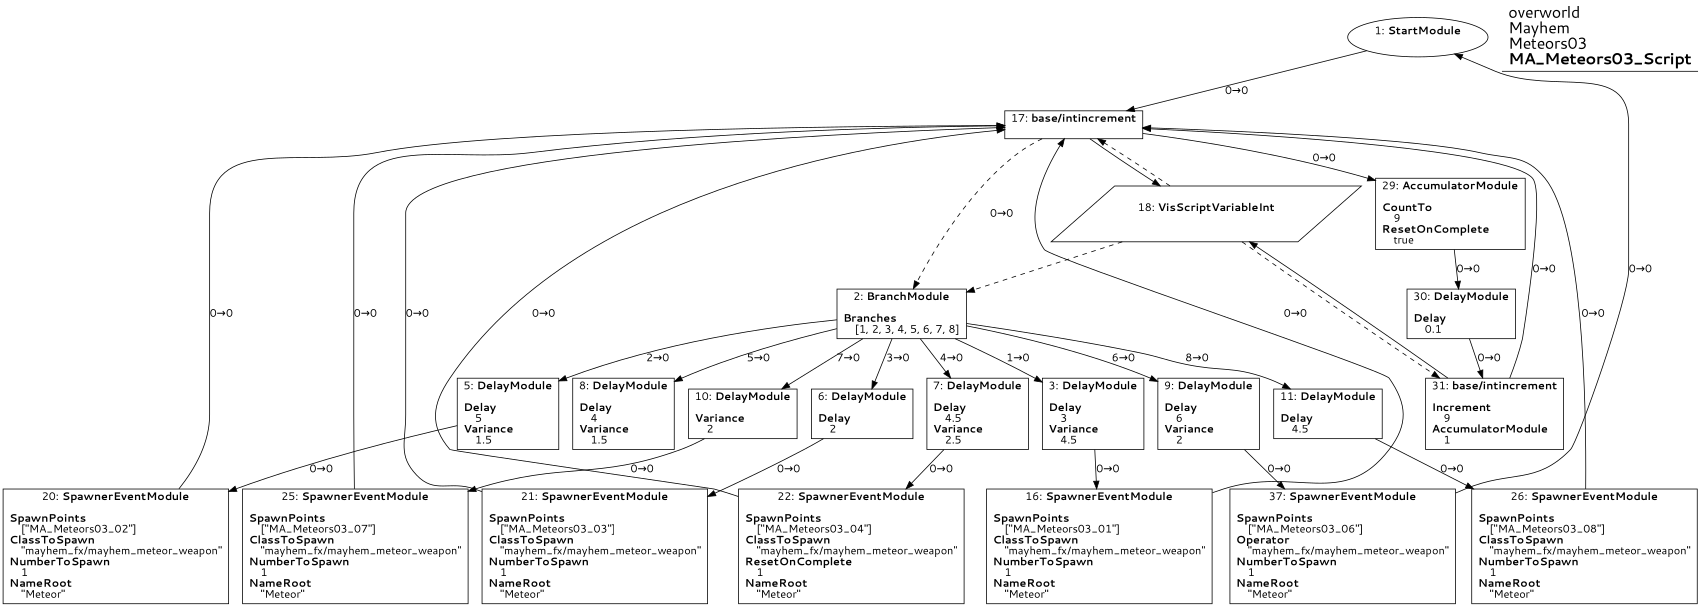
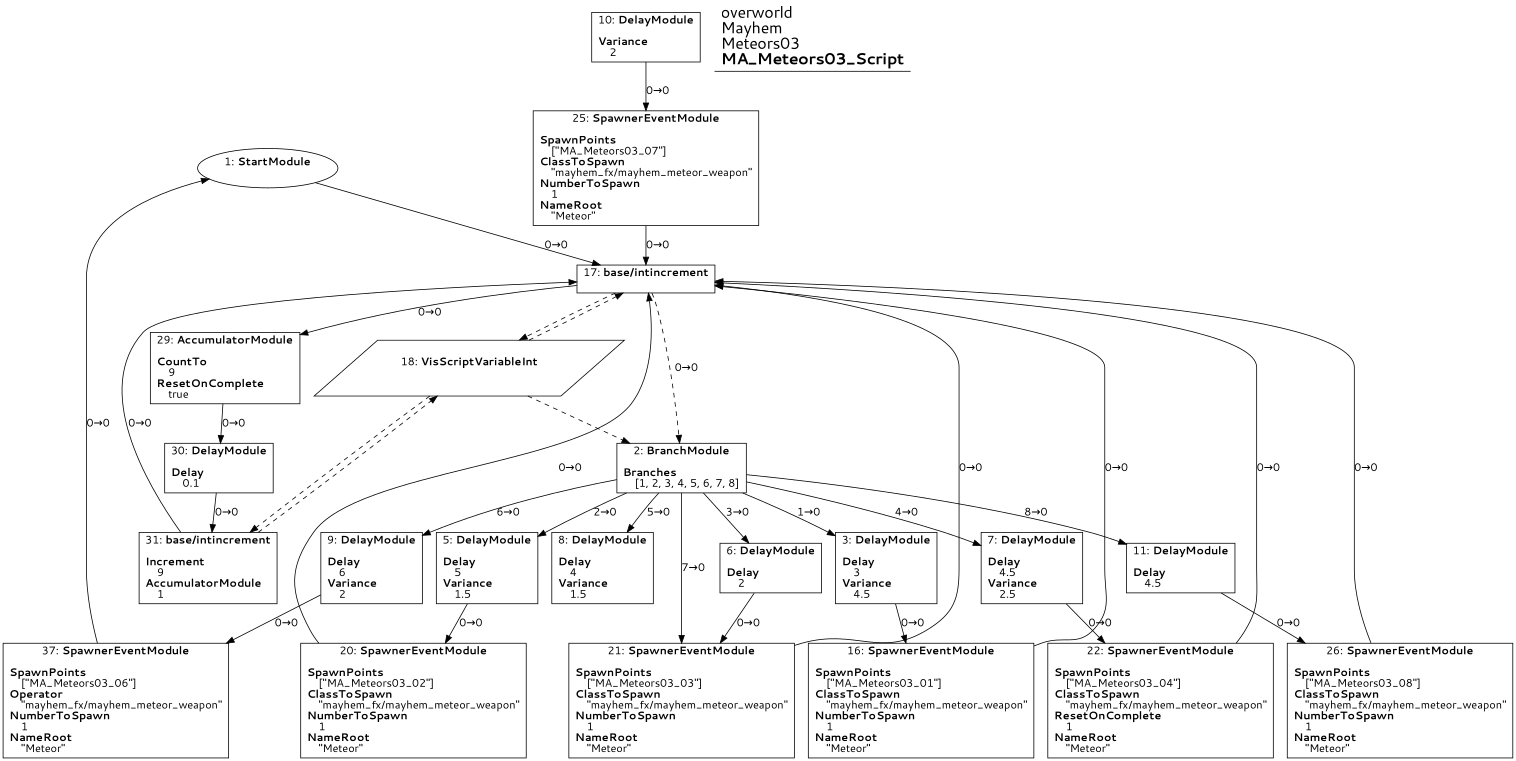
(1122, 161) -> (571, 314)
(1352, 312) -> (345, 467)
(826, 362) -> (682, 564)
